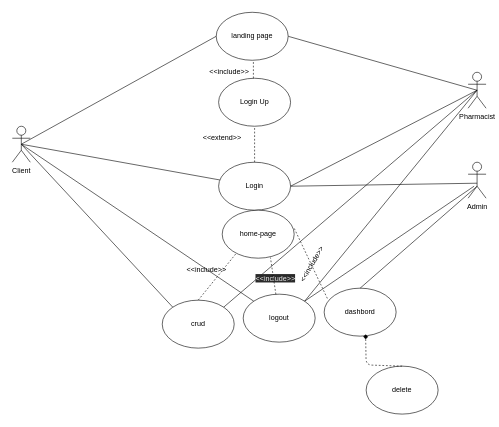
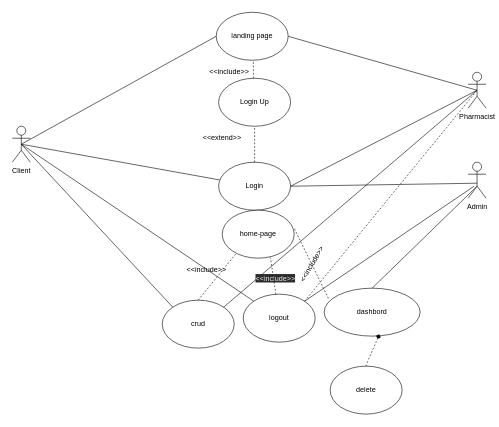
(392, 195) -> (392, 195)
(360, 312) -> (372, 312)
(402, 390) -> (366, 390)
